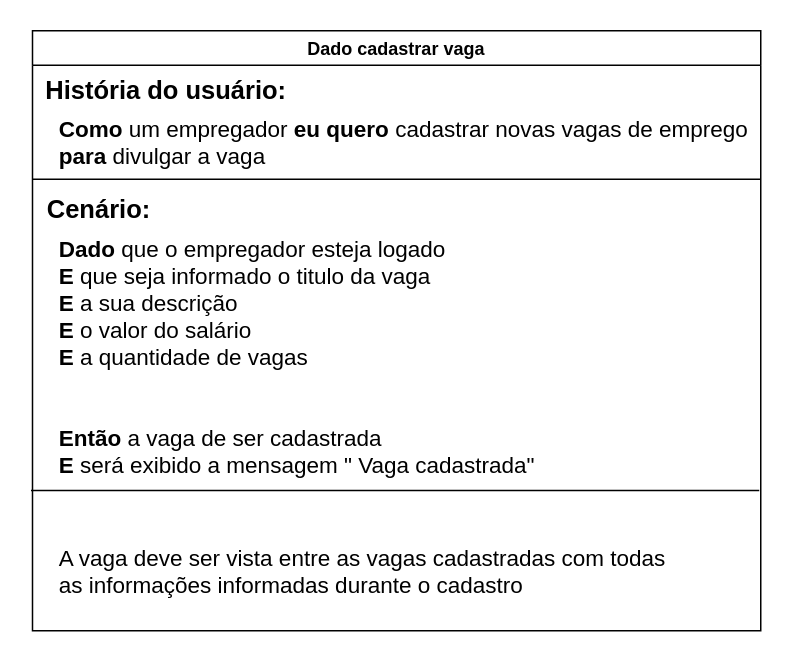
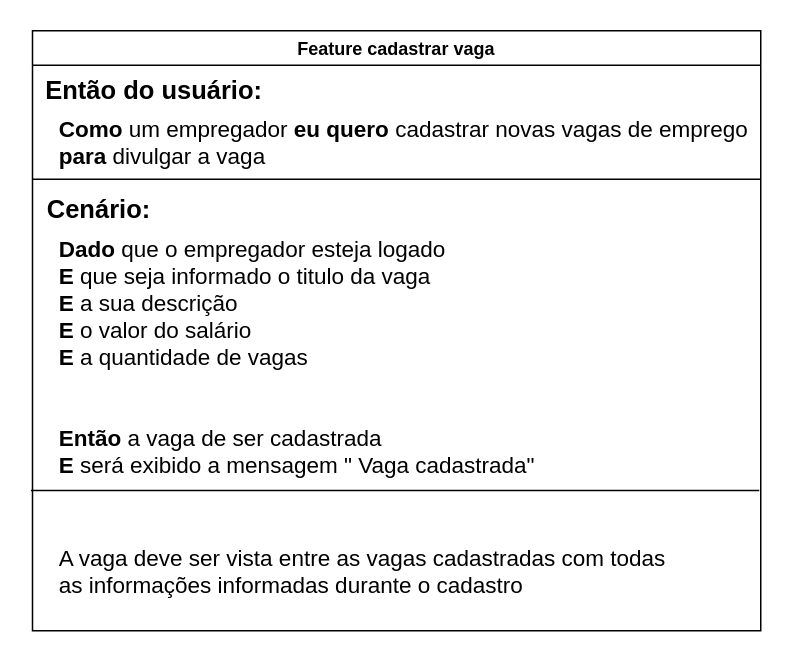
(396, 49) -> (396, 49)
(133, 92) -> (122, 92)
